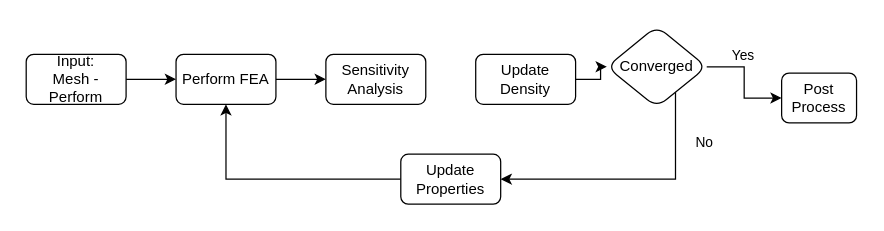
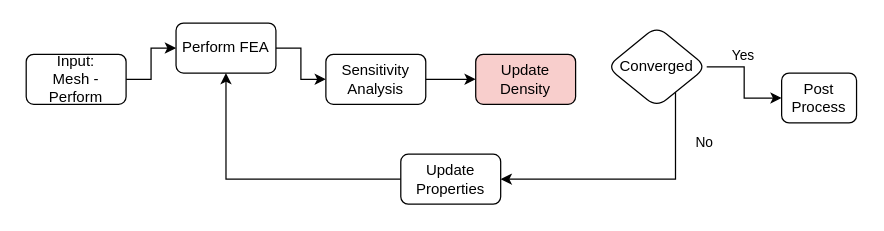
(226, 79) -> (226, 48)
none -> (447, 79)
(526, 79) -> (526, 79)
(595, 79) -> none
